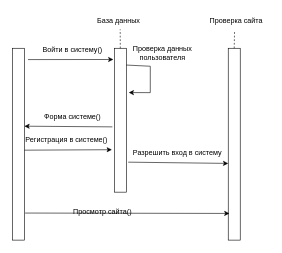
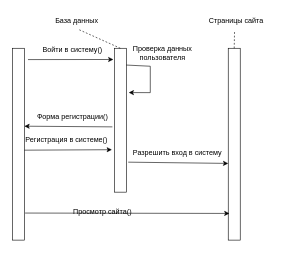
(119, 21) -> (77, 21)
(236, 21) -> (236, 21)
(73, 117) -> (73, 117)
